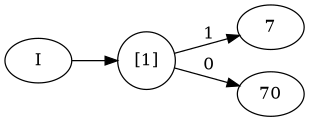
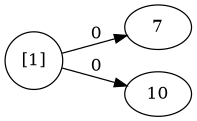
(206, 34) -> (94, 34)
(38, 61) -> none
(271, 94) -> (158, 94)
